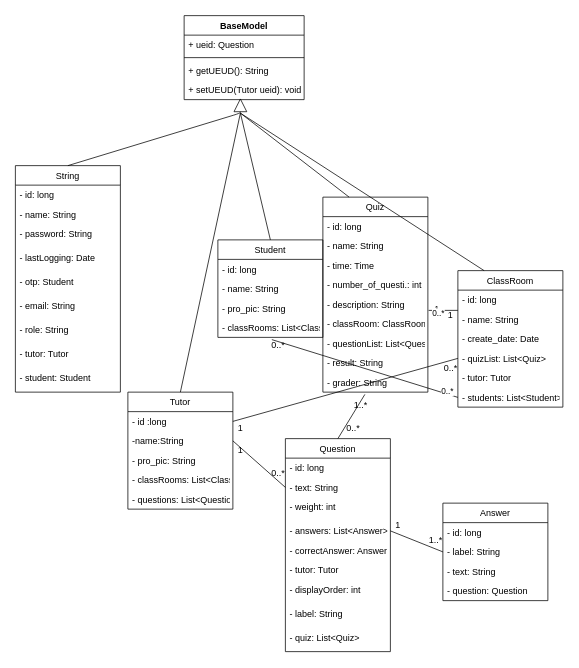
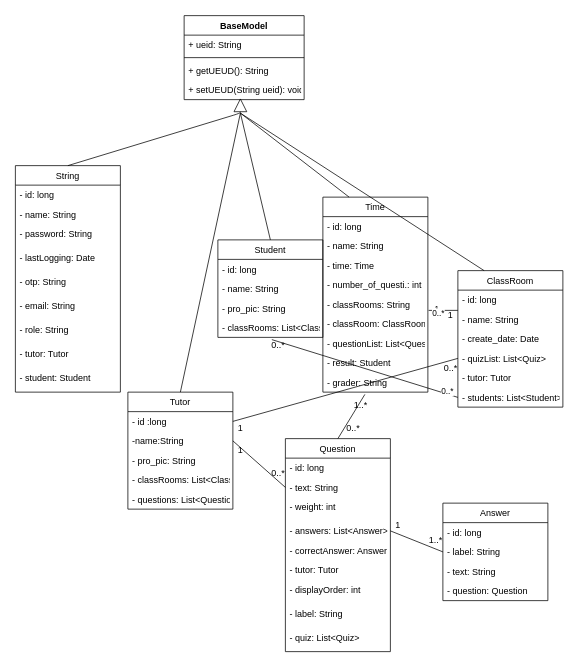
(223, 45) -> (218, 45)
(249, 90) -> (251, 90)
(375, 207) -> (375, 207)
(51, 282) -> (48, 282)
(373, 305) -> (372, 305)
(361, 363) -> (365, 363)
